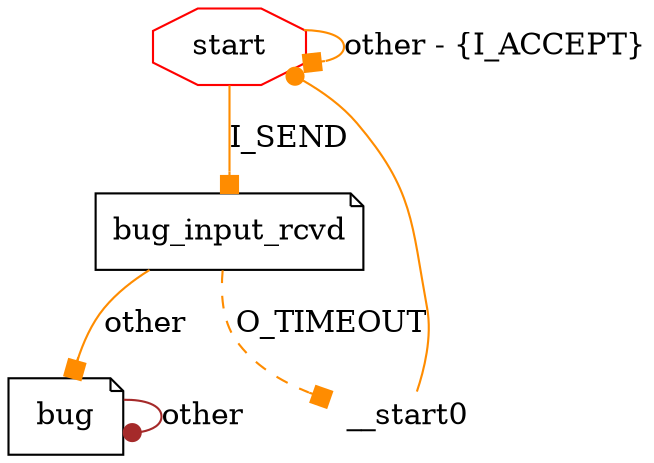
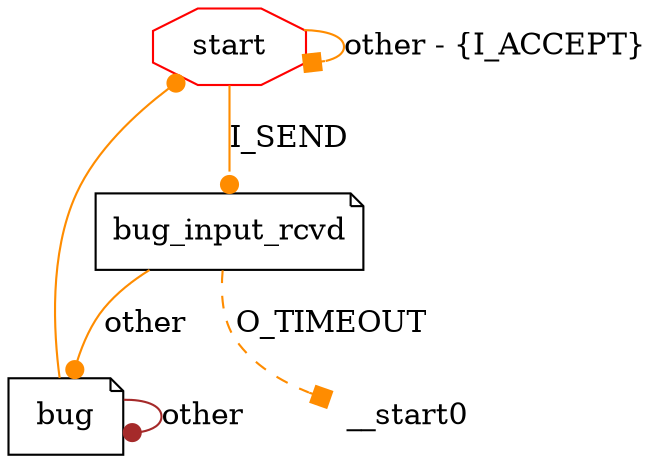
(230, 129) -> (230, 129)
(410, 217) -> (68, 215)
(104, 308) -> (104, 308)
